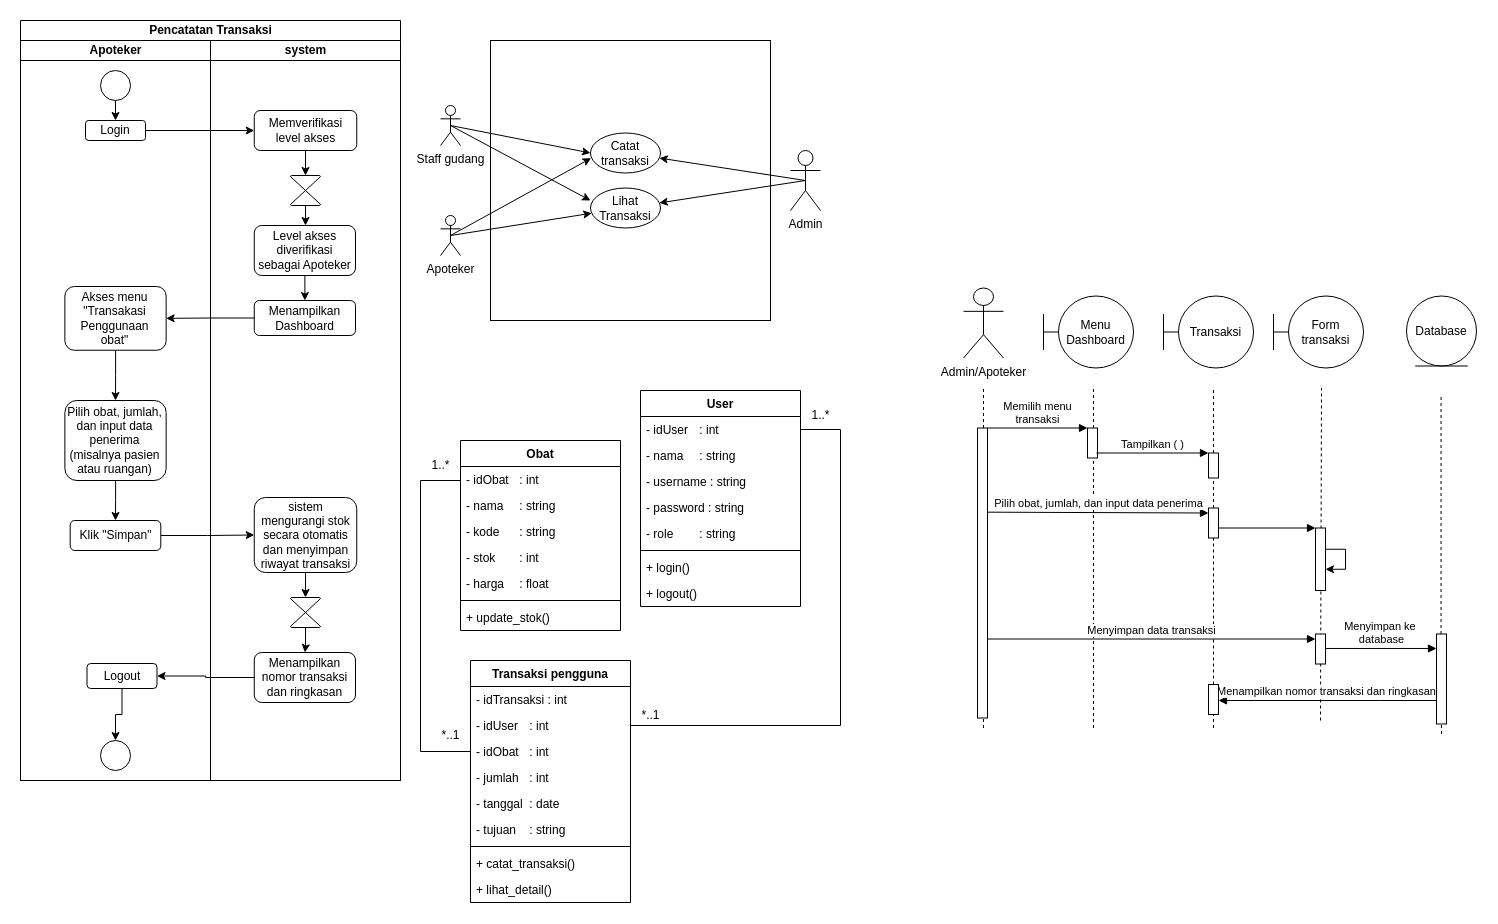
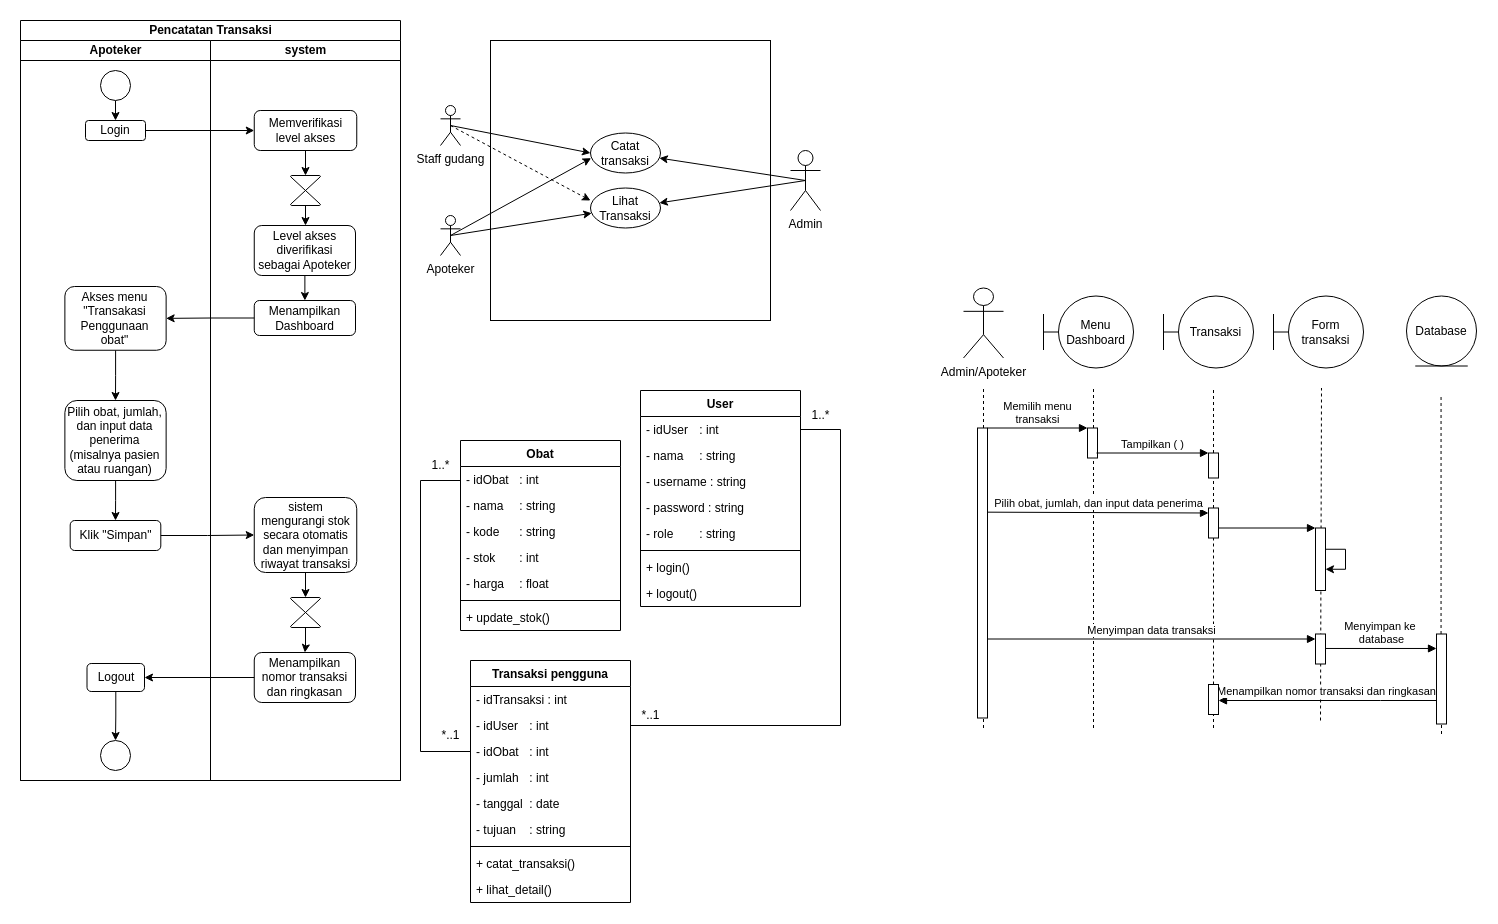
(519, 162) -> (519, 162)
(122, 676) -> (116, 678)
